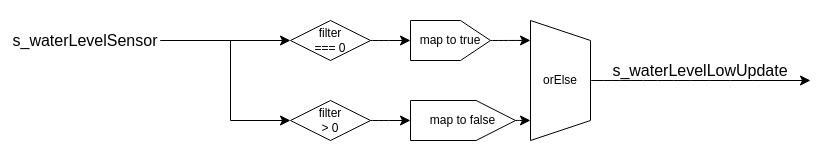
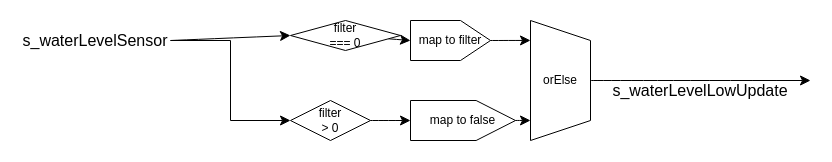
(86, 41) -> (96, 41)
(331, 41) -> (346, 36)
(451, 41) -> (451, 41)
(701, 71) -> (701, 91)
